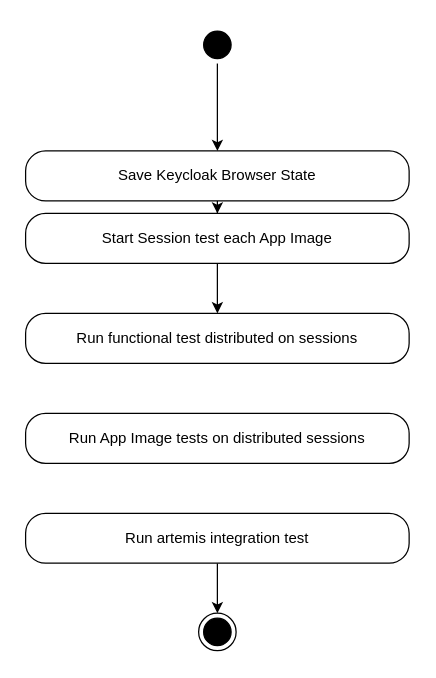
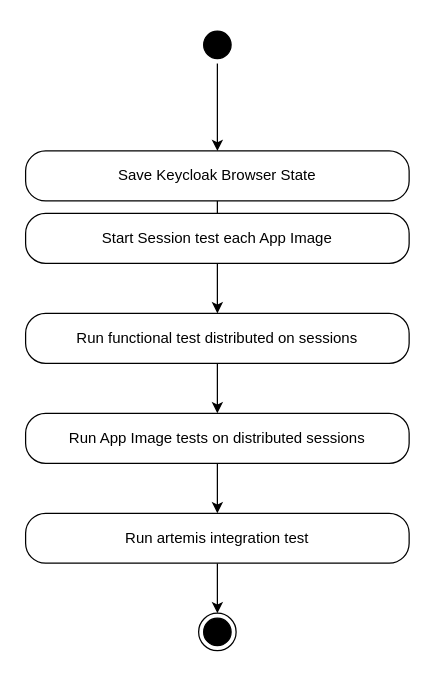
(218, 203) -> (218, 206)
none -> (218, 384)
none -> (218, 484)
